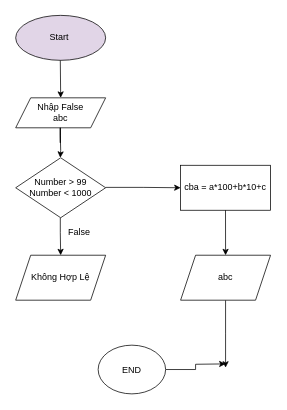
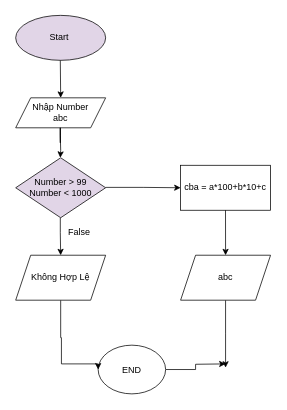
(60, 113) -> (60, 113)
(60, 188) -> (60, 188)
none -> (60, 334)
